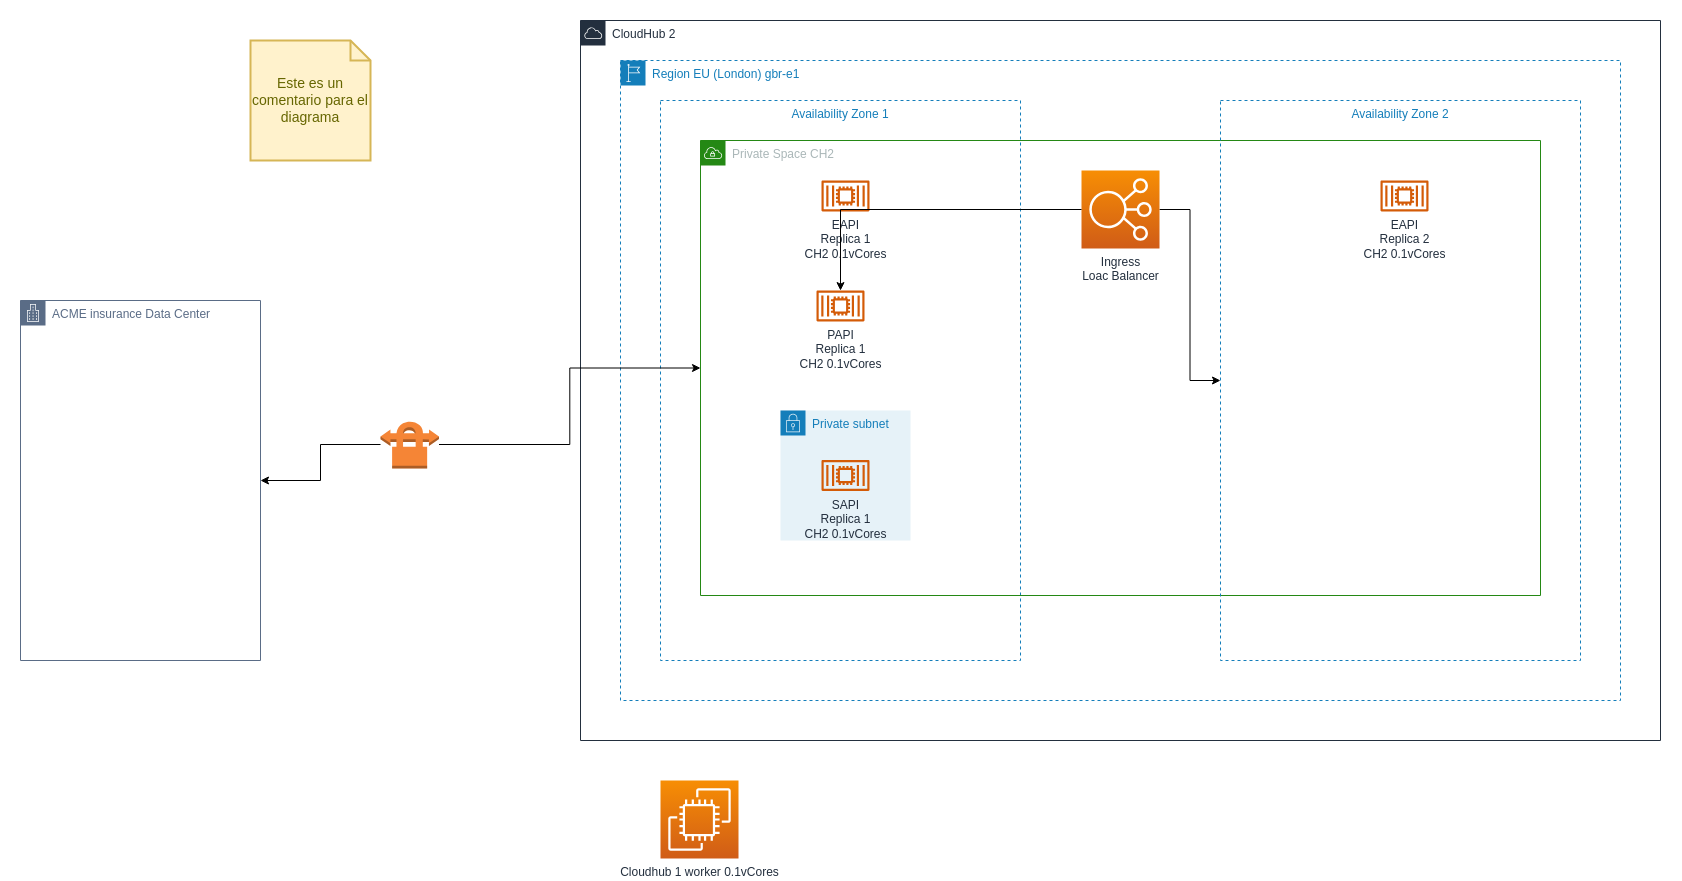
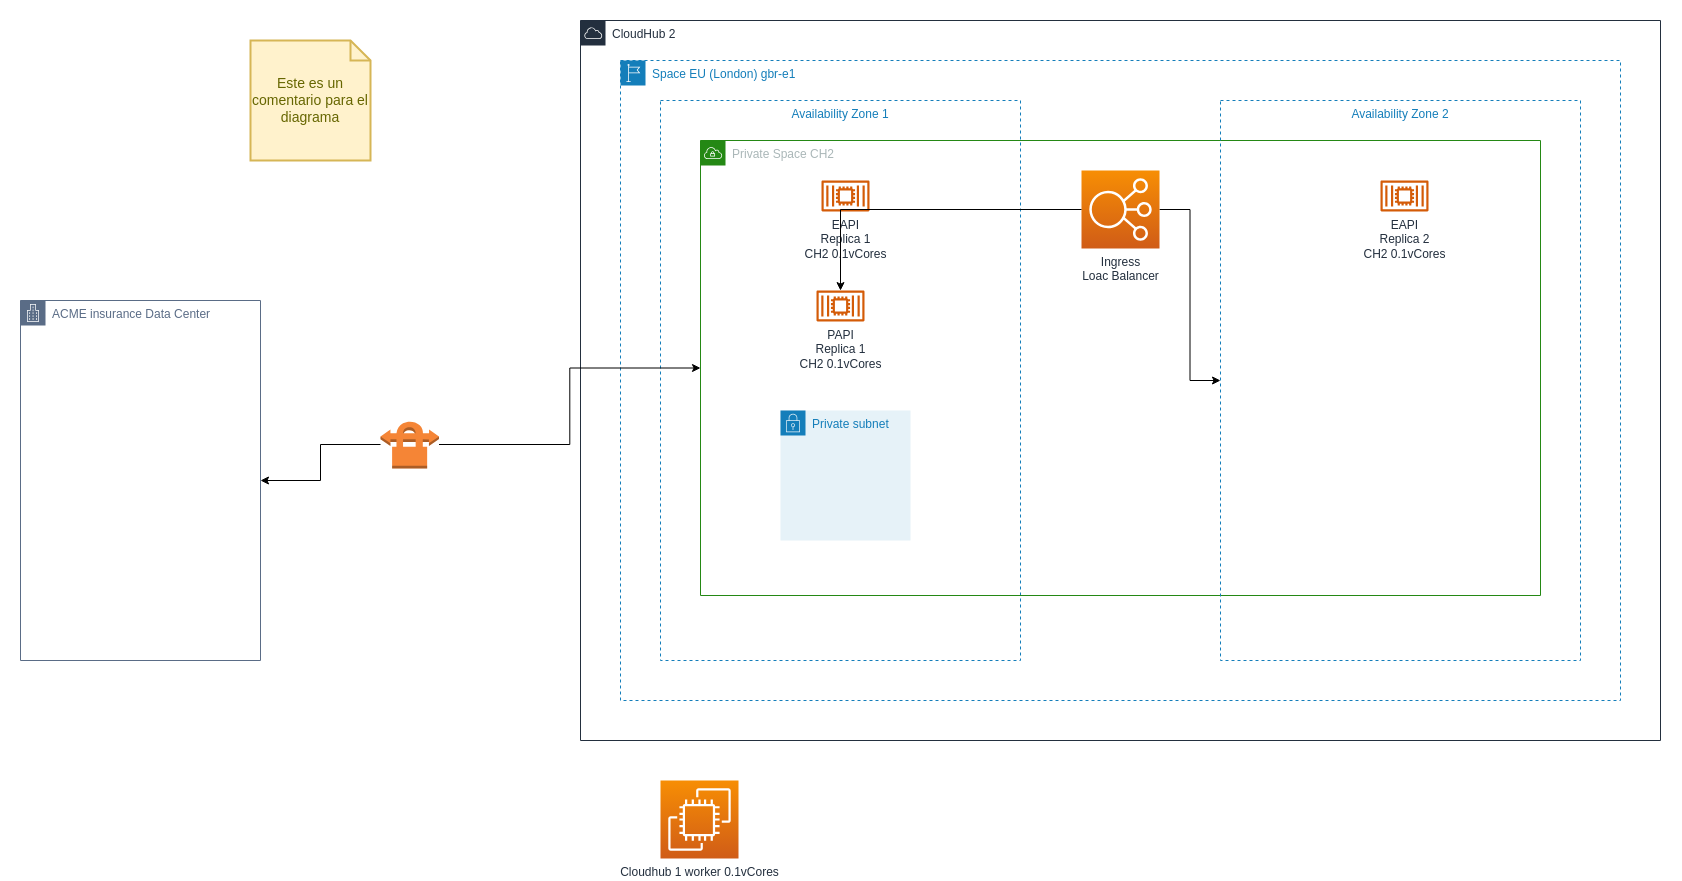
(733, 75) -> (732, 75)
(846, 476) -> none
